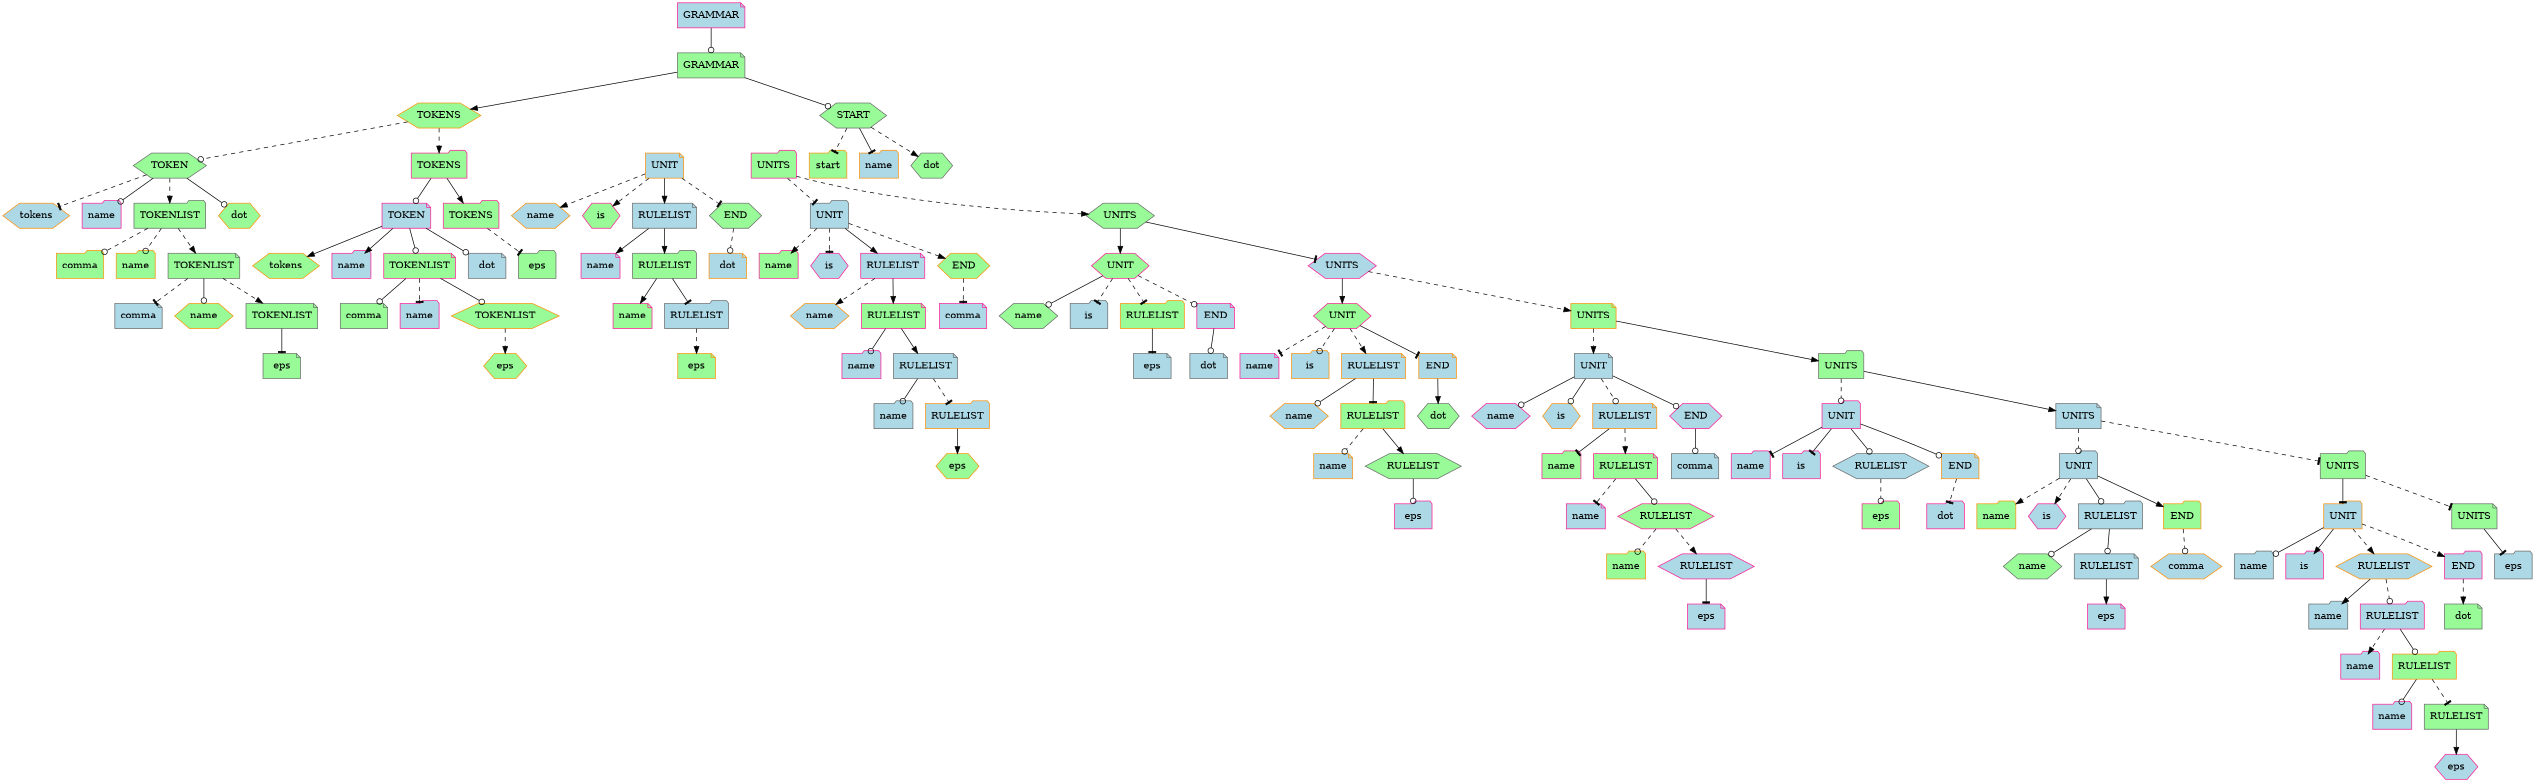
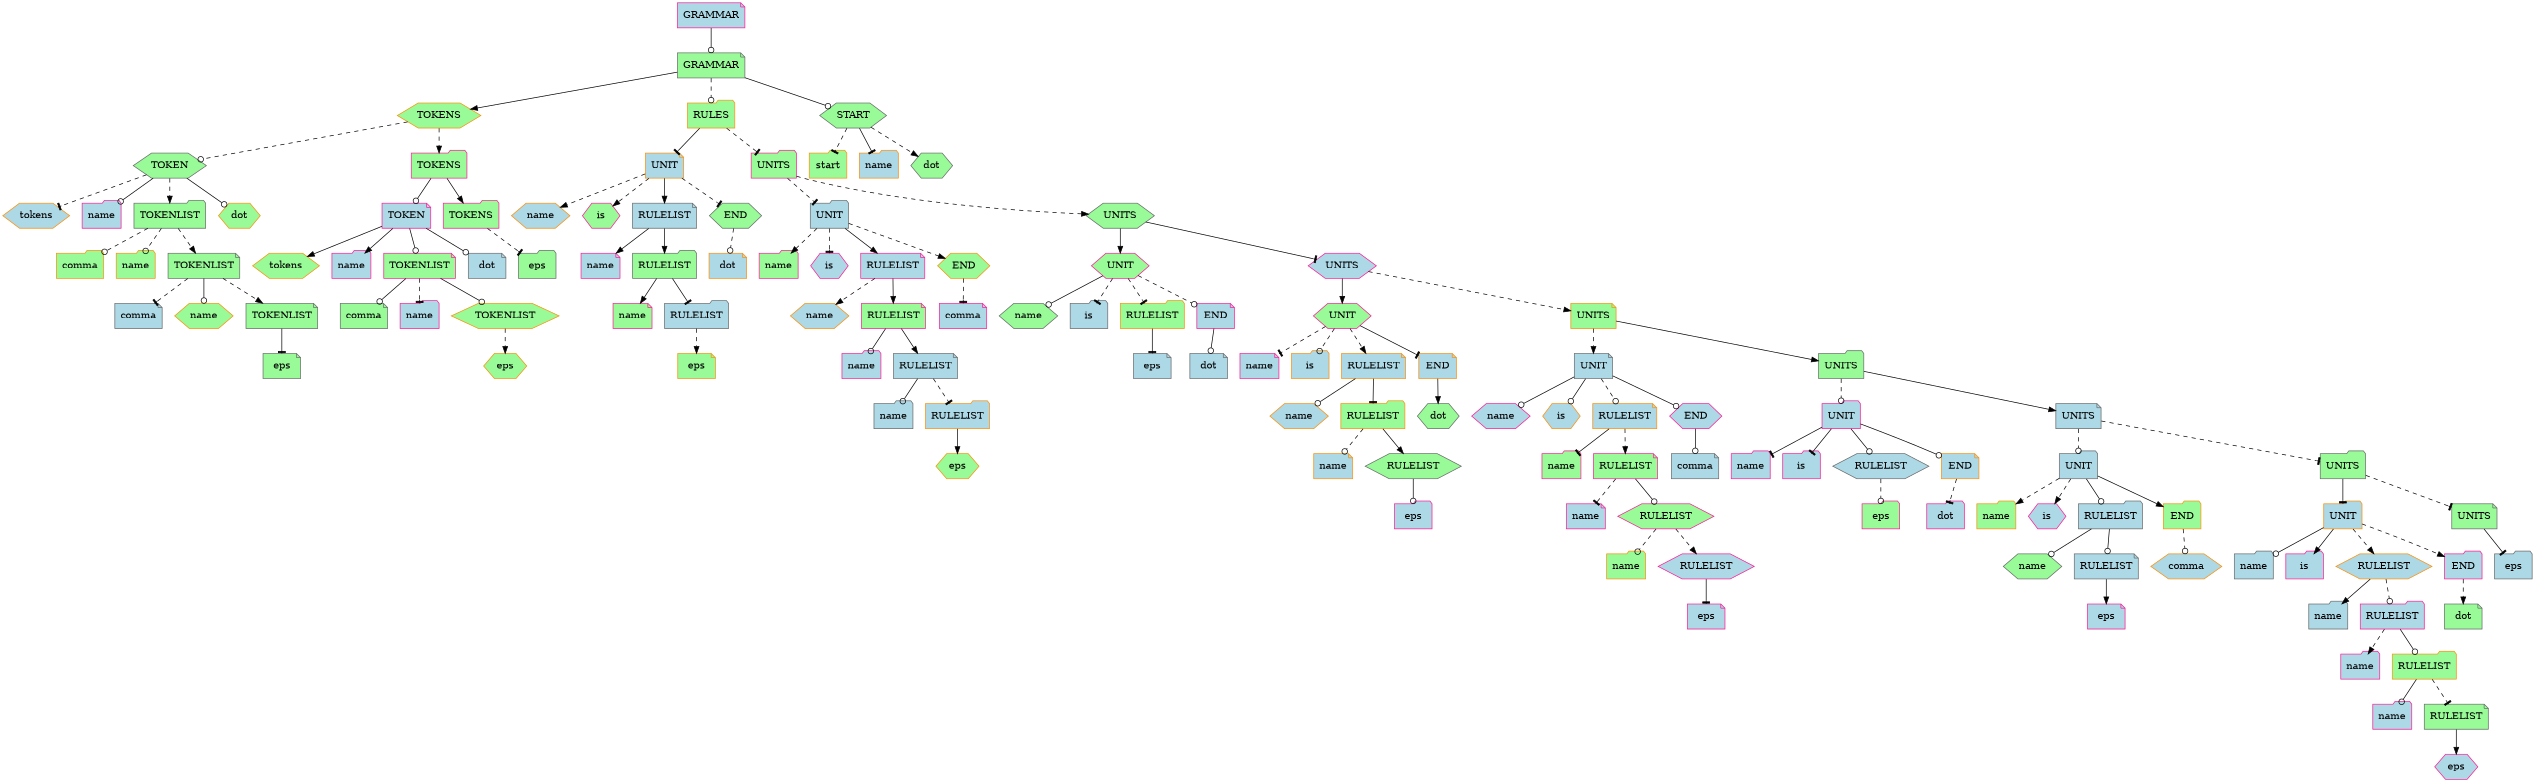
none -> (711, 116)
